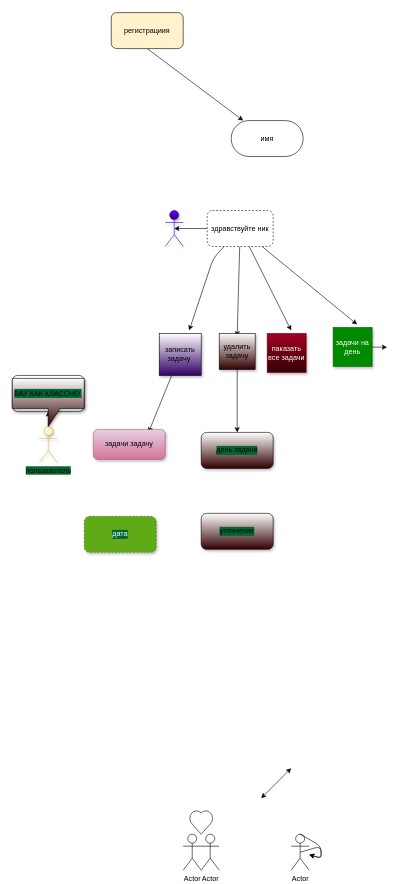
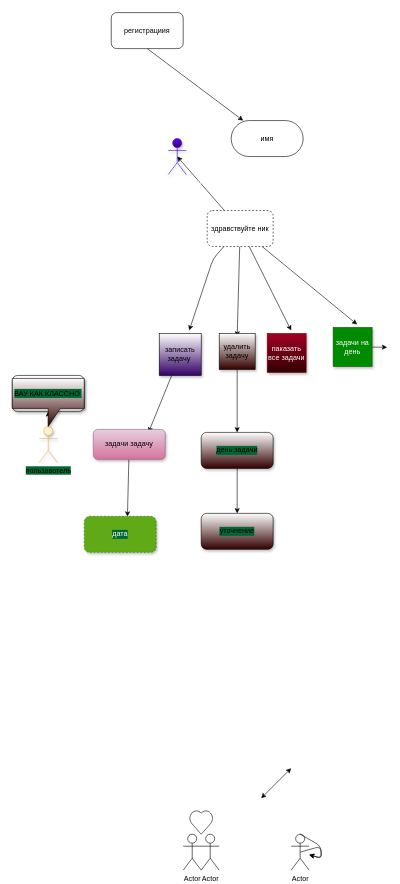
(147, 30) -> (147, 30)
(174, 228) -> (177, 156)
none -> (129, 473)
none -> (237, 507)
